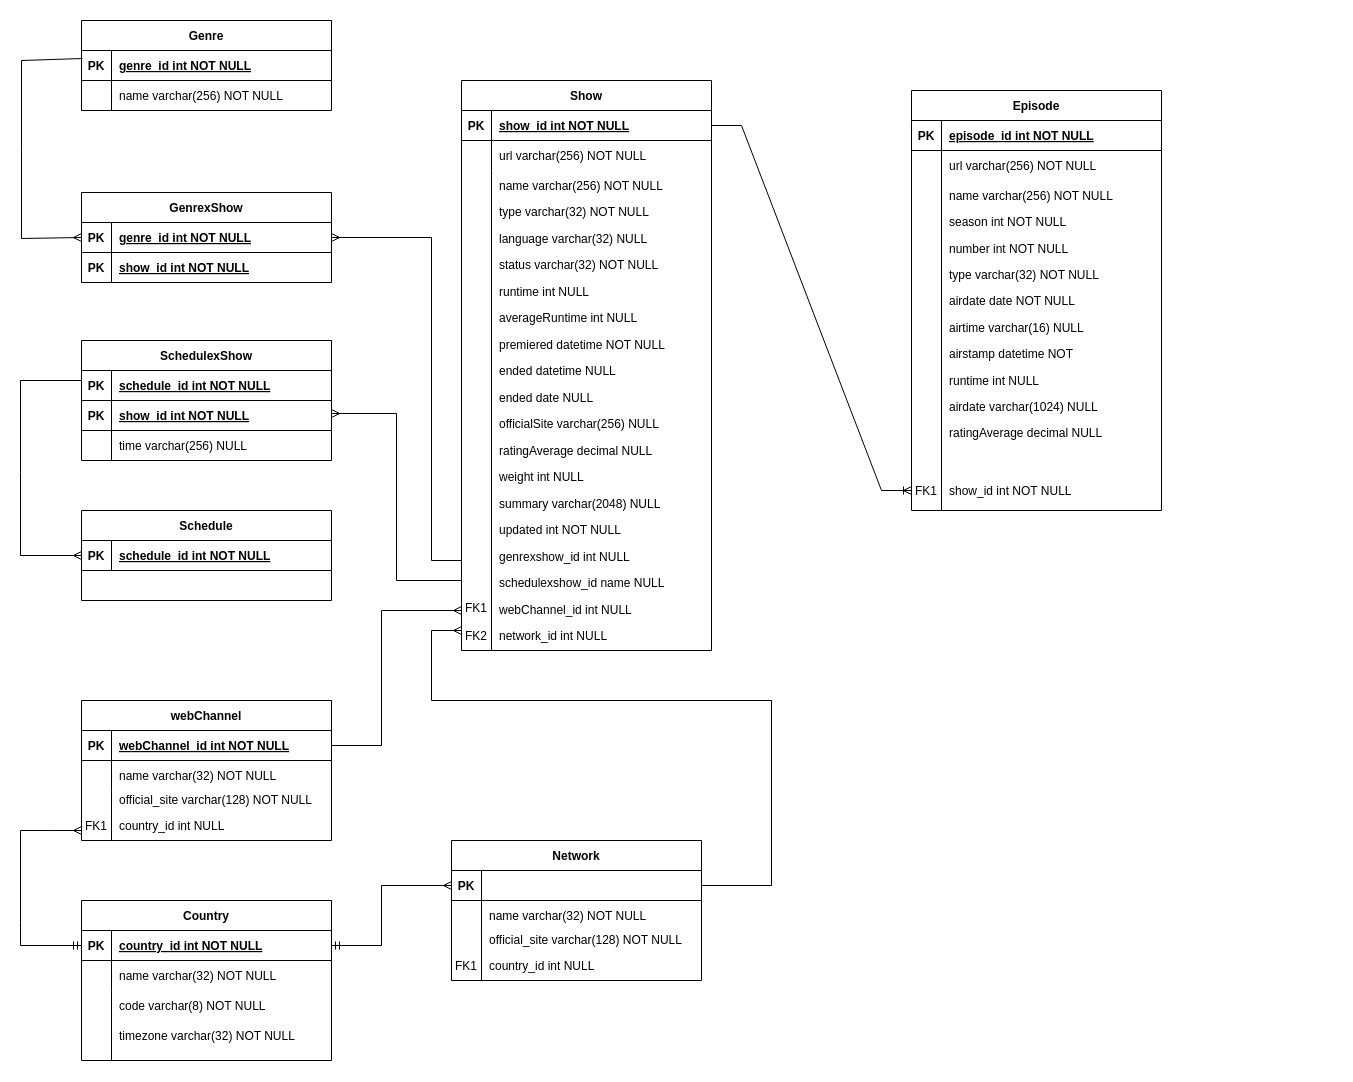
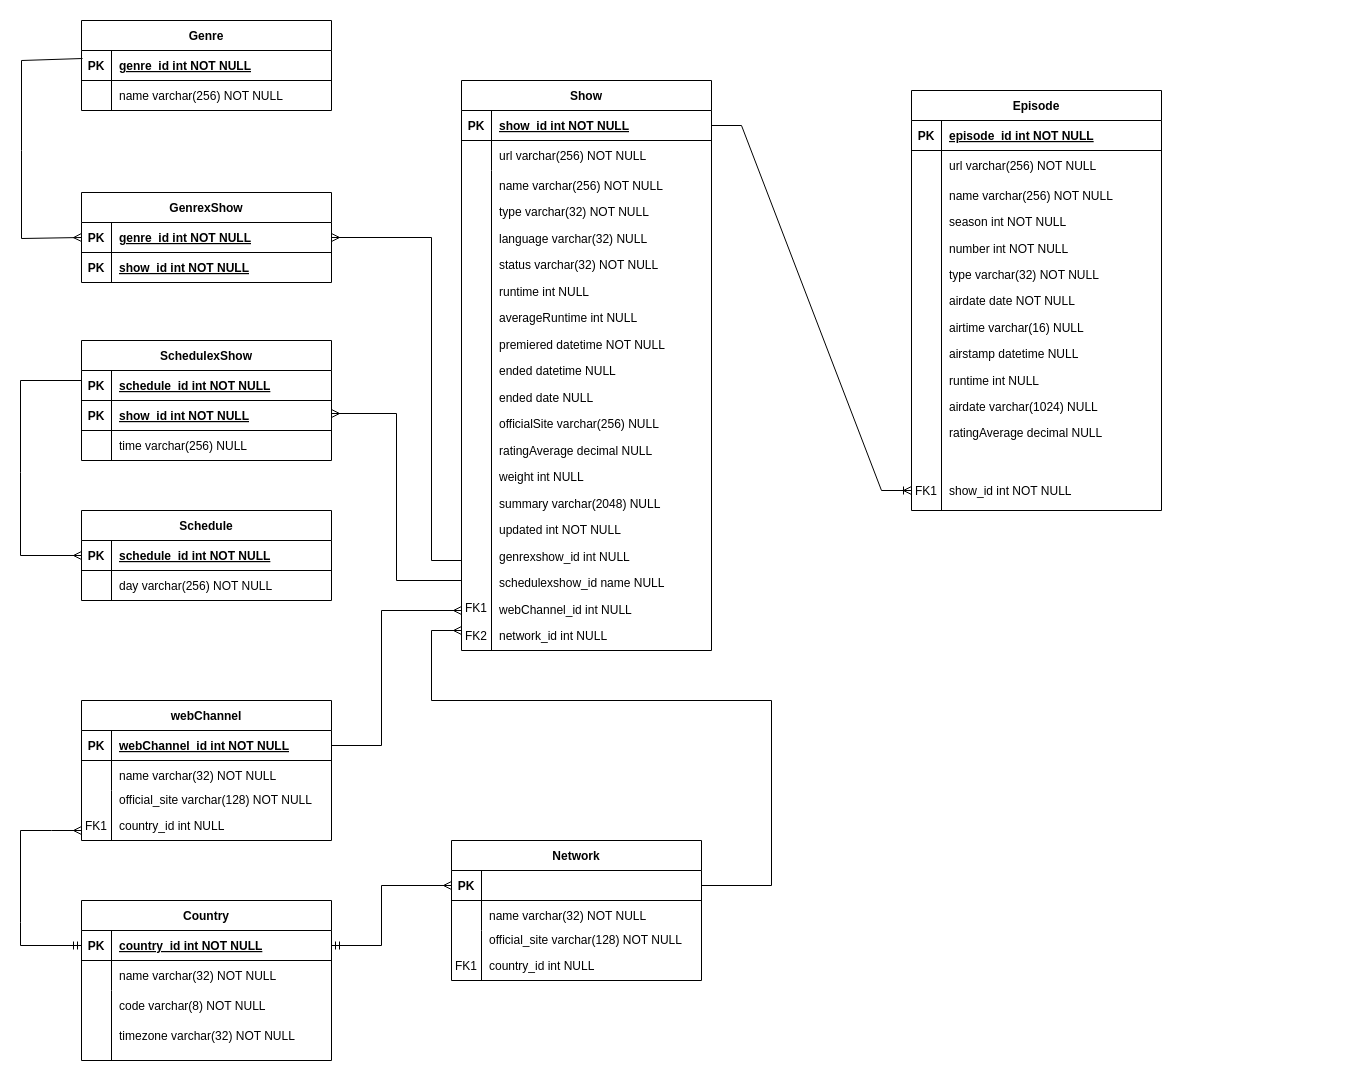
(1013, 354) -> (1017, 354)
none -> (222, 586)
